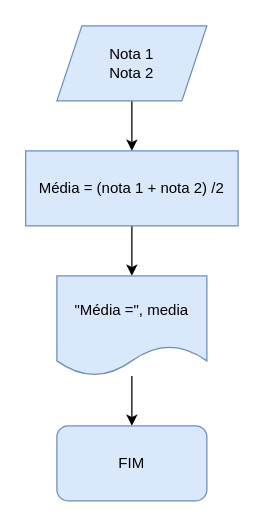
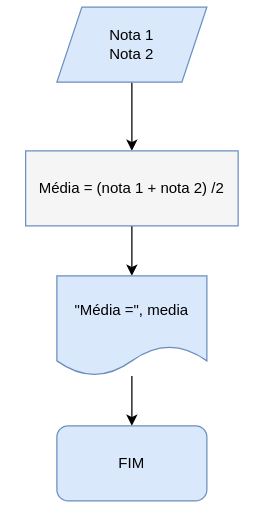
(132, 63) -> (132, 44)
(132, 188) -> (132, 188)
